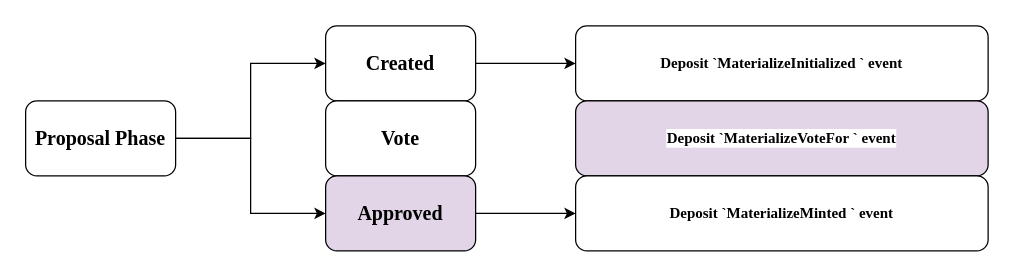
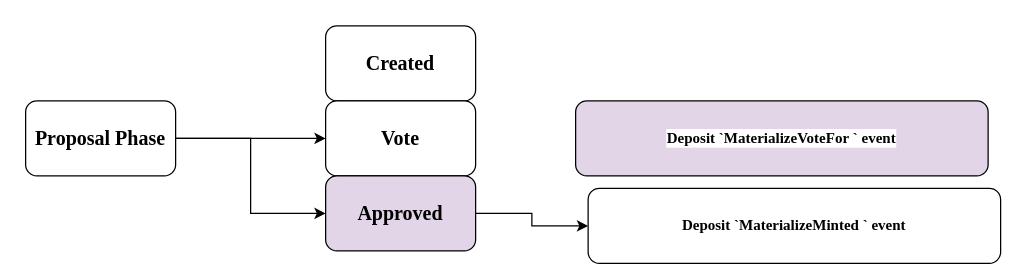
(522, 63) -> none
(782, 63) -> none
(251, 66) -> none
none -> (285, 138)
(782, 213) -> (794, 226)
